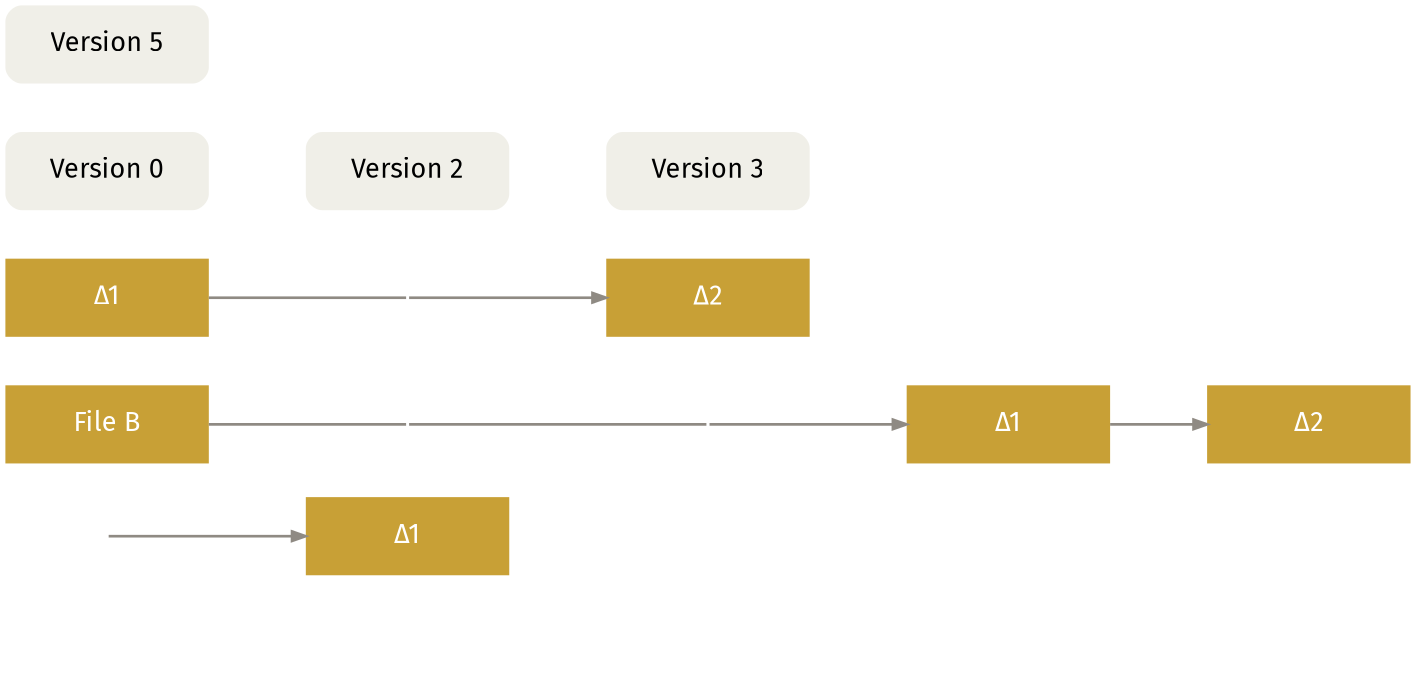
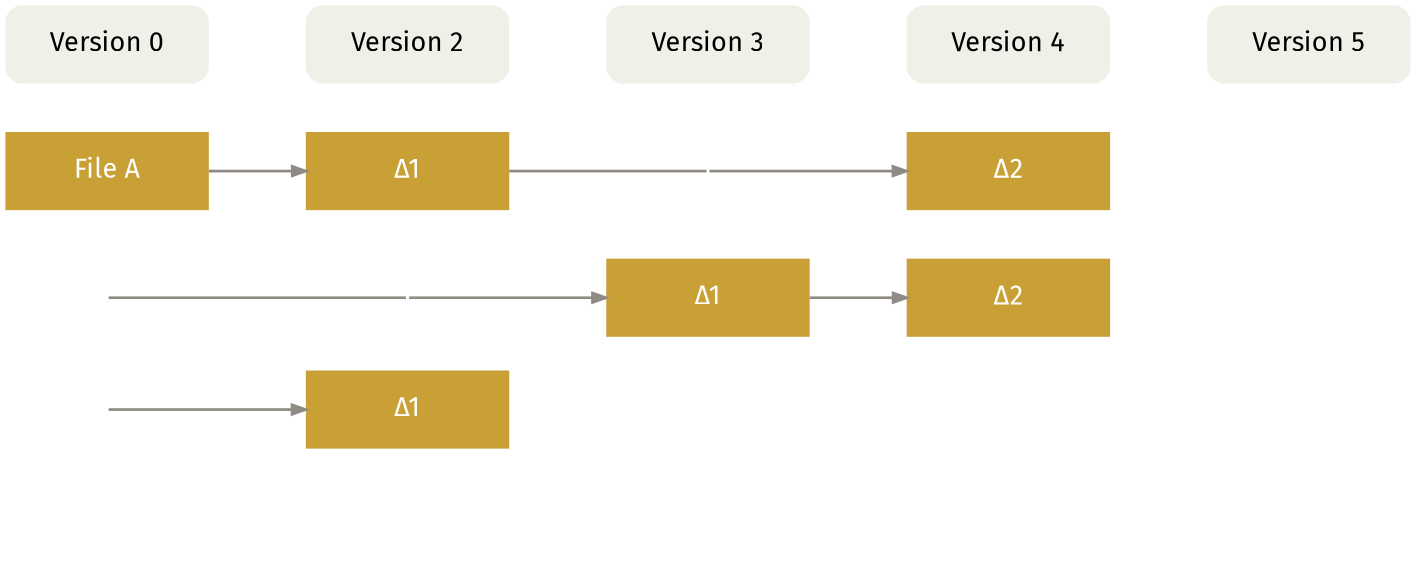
none -> (1008, 44)
none -> (107, 171)
(107, 424) -> none
